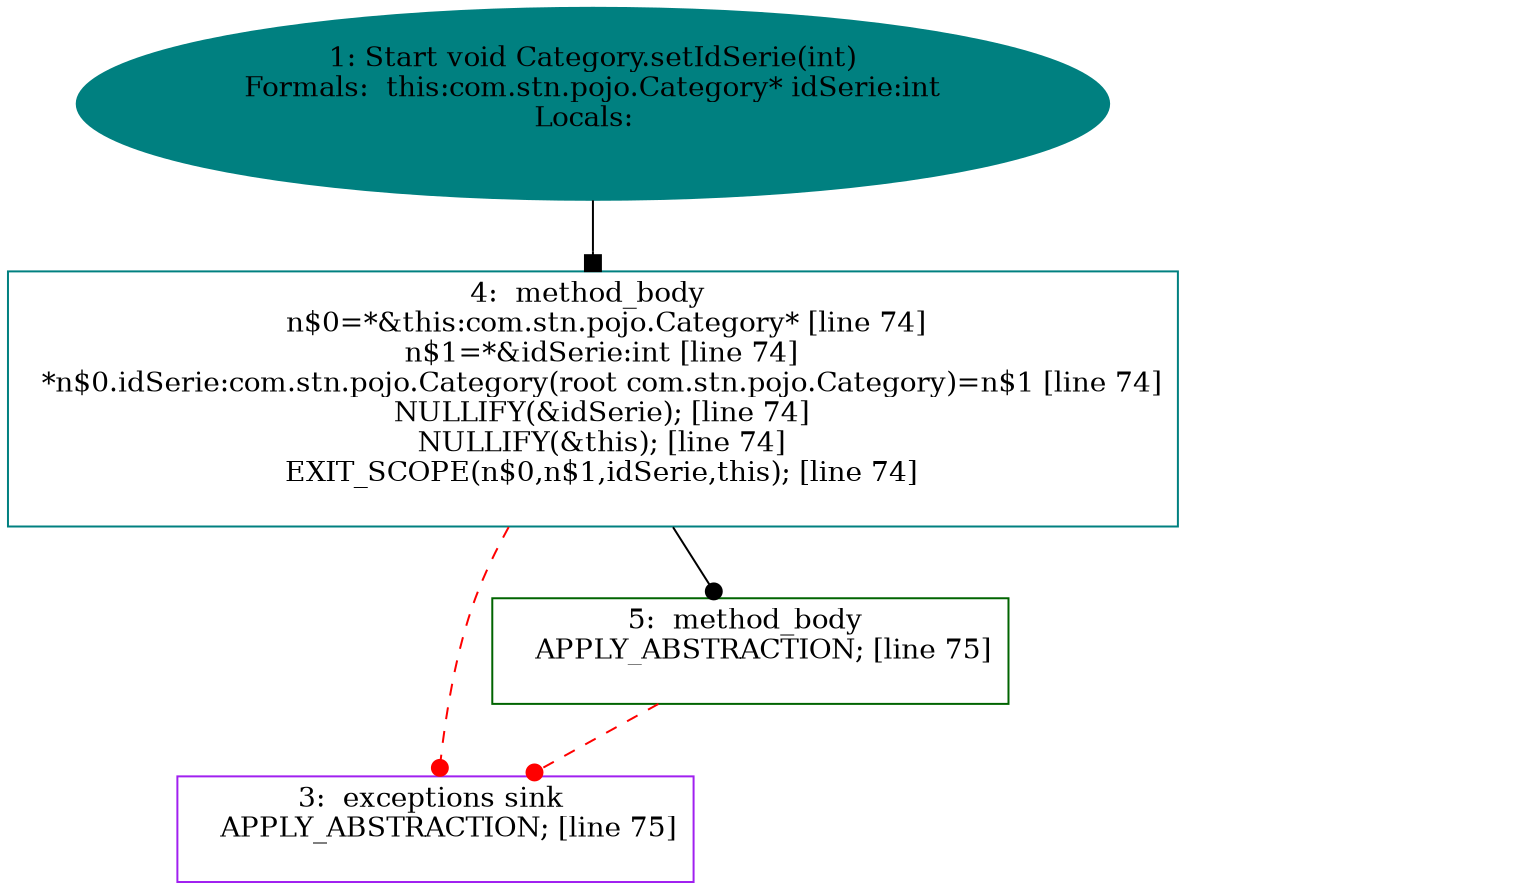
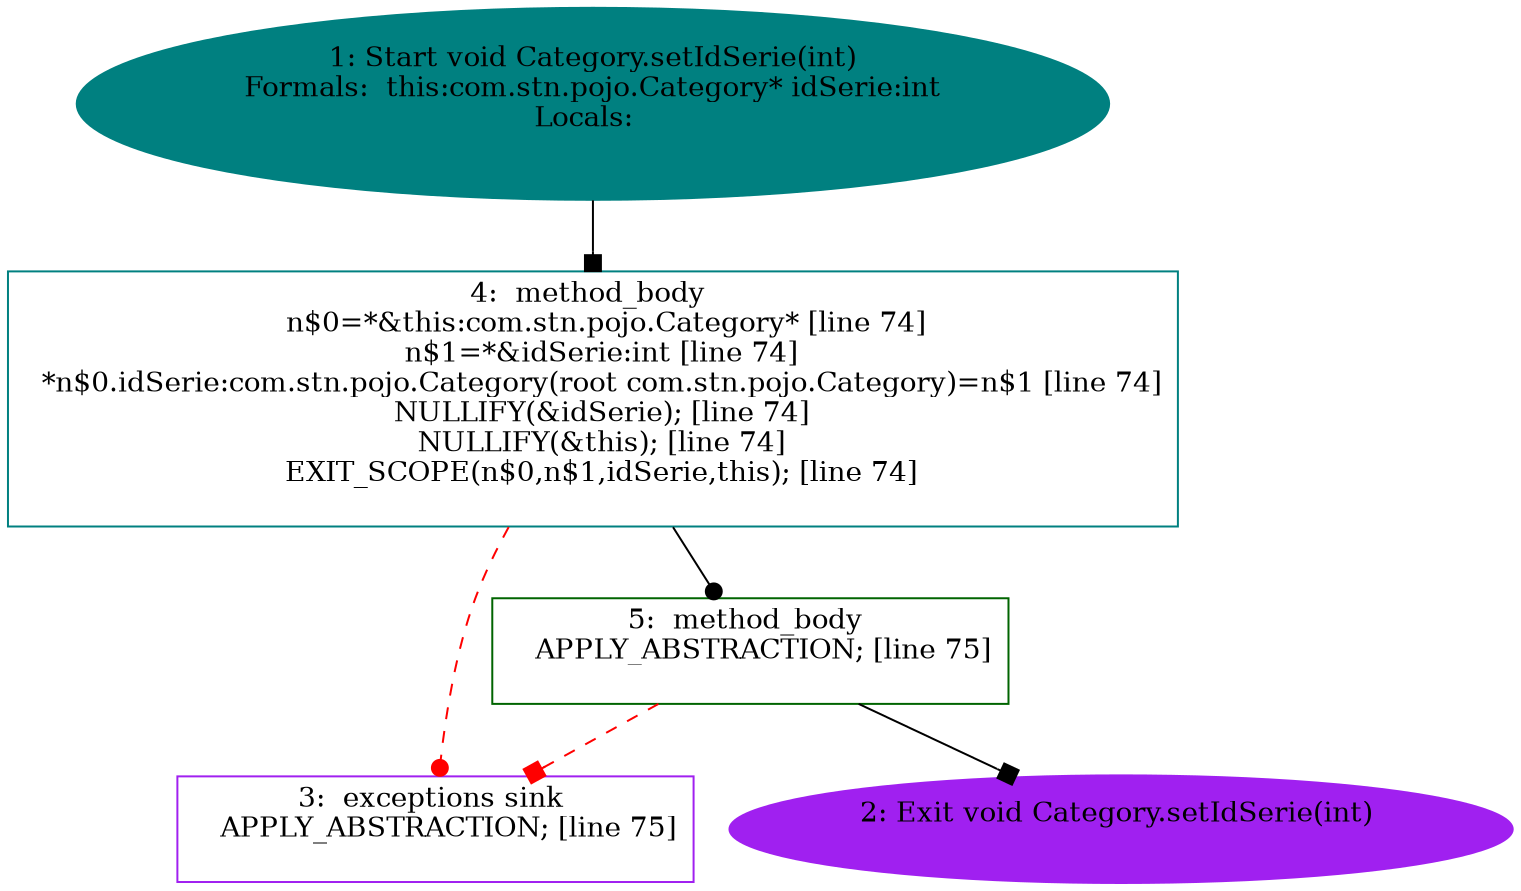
(600, 736) -> (600, 736)
none -> (1121, 829)
